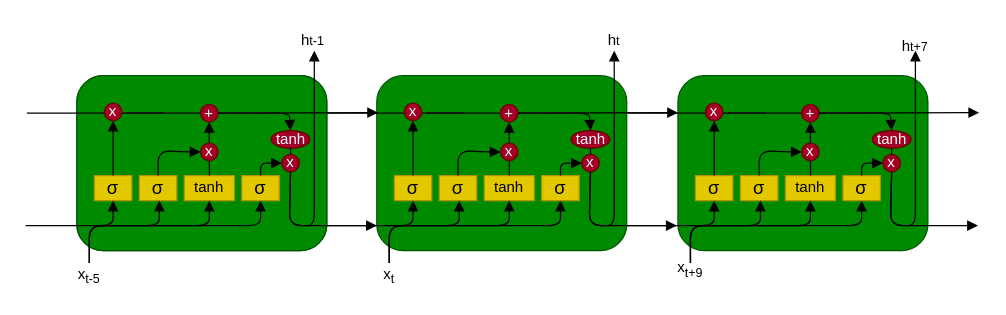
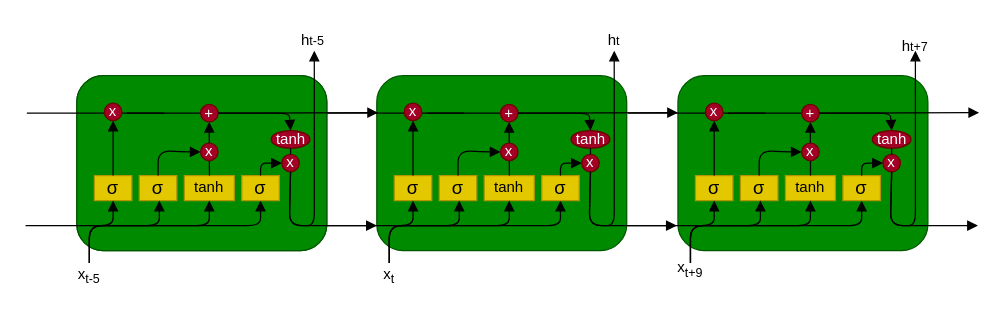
(313, 38) -> (313, 38)
